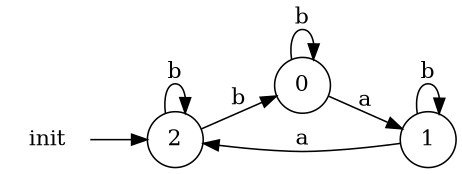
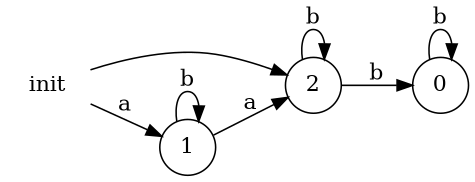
(358, 109) -> (119, 117)
